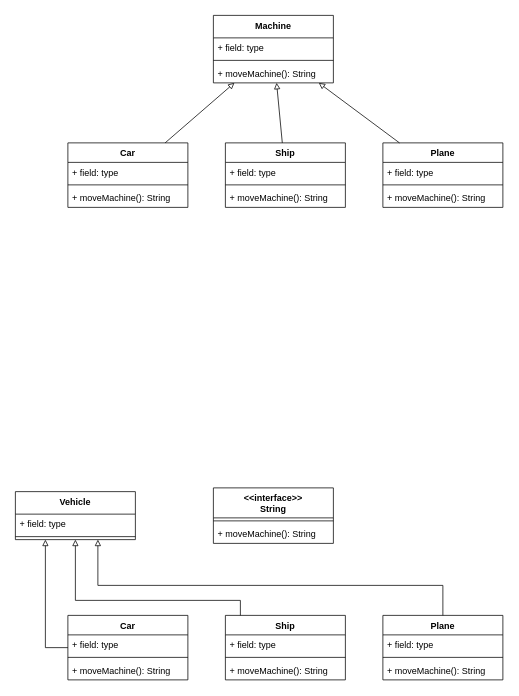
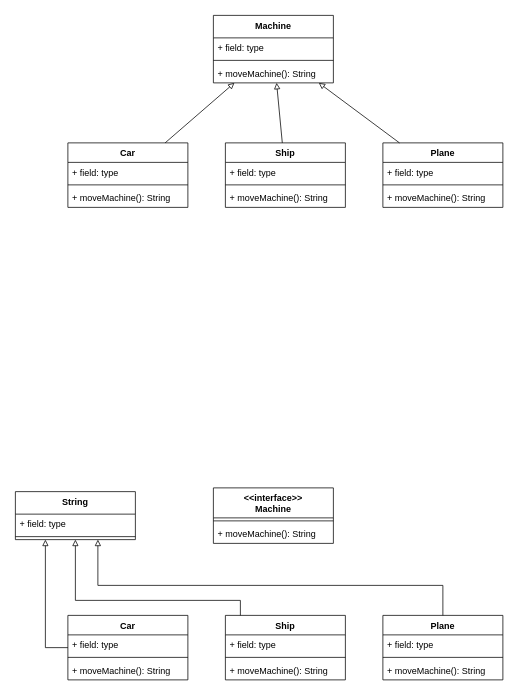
(75, 502) -> (75, 502)
(273, 504) -> (273, 504)
